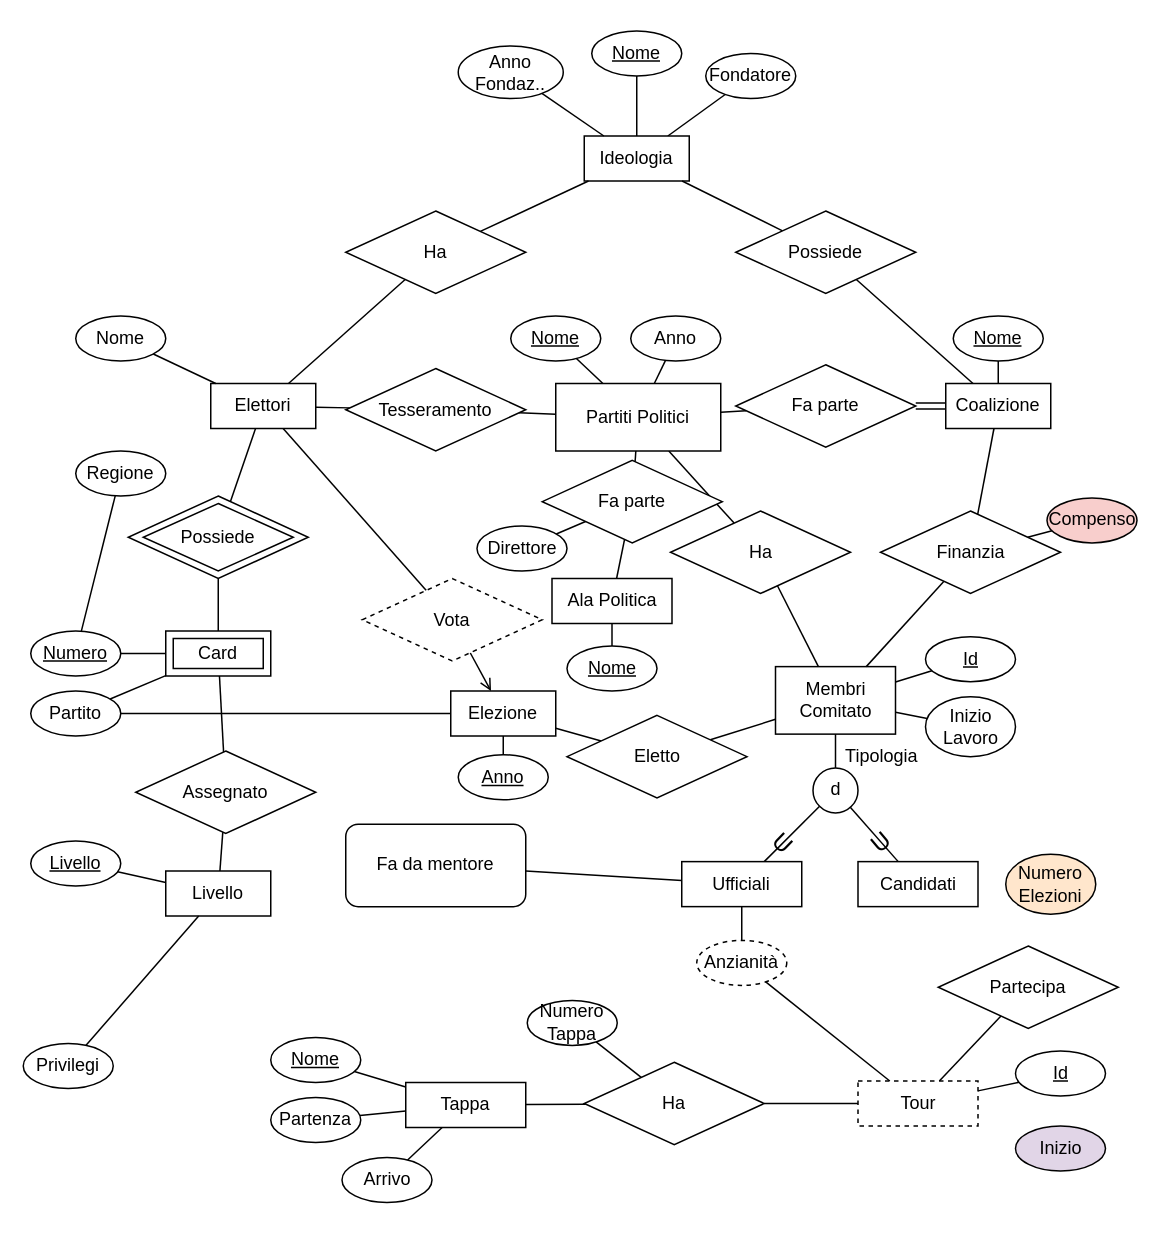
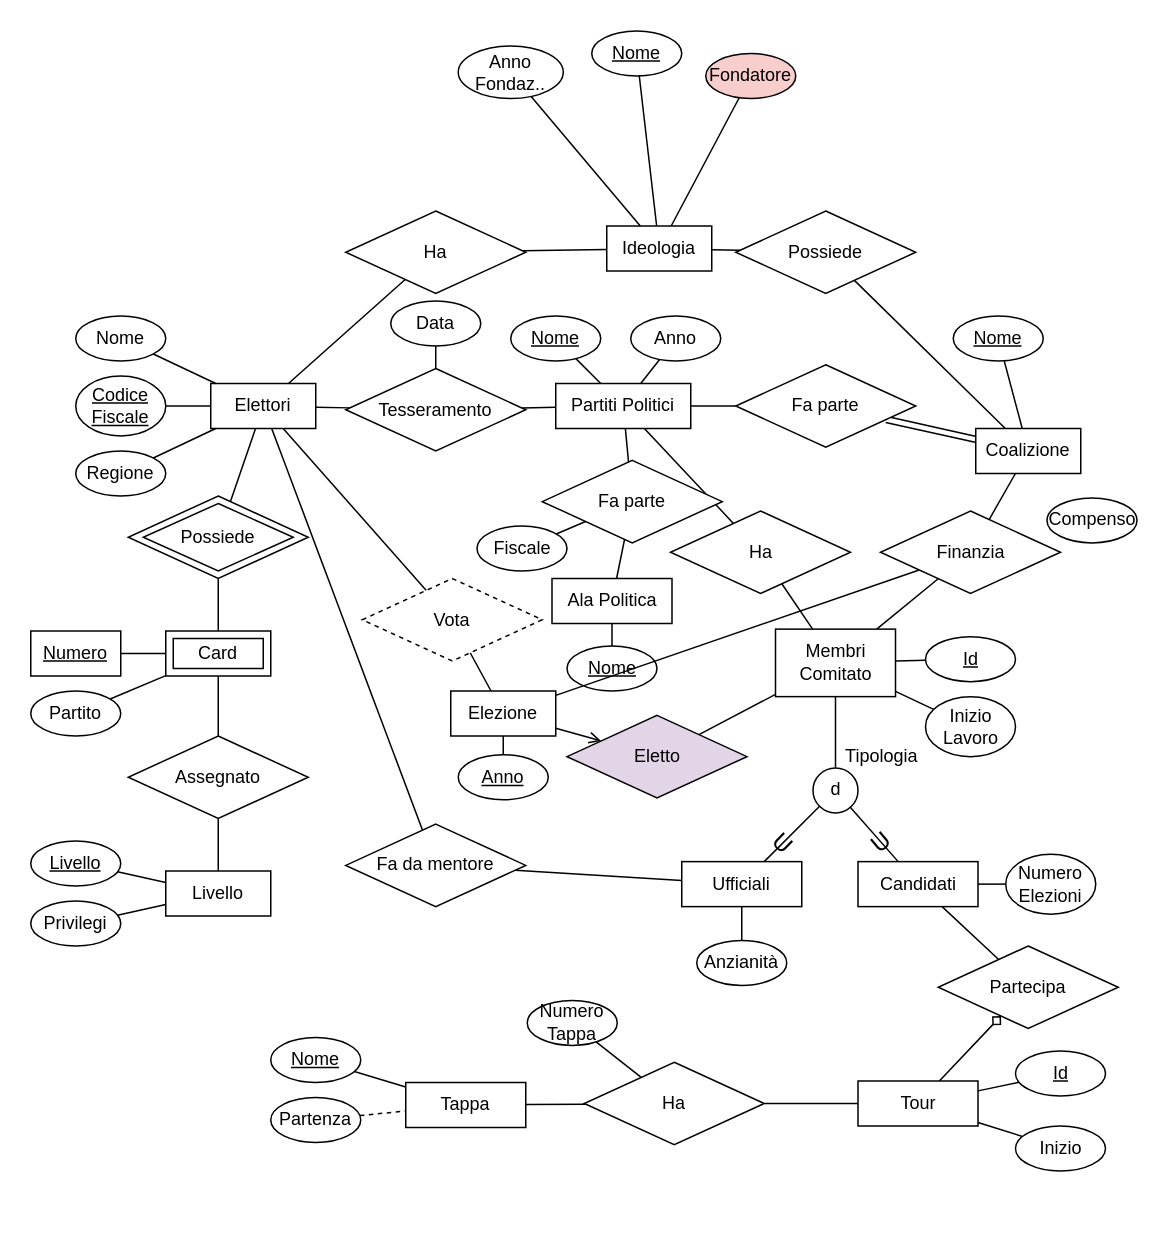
(751, 76) -> (751, 76)
(637, 158) -> (659, 248)
none -> (436, 323)
none -> (436, 357)
none -> (121, 406)
none -> (188, 406)
(998, 406) -> (1028, 451)
(638, 417) -> (623, 406)
(1092, 520) -> (1092, 520)
(1039, 534) -> none
(523, 548) -> (523, 548)
(98, 563) -> (184, 443)
none -> (347, 629)
(76, 653) -> (76, 653)
(488, 685) -> (488, 685)
(836, 700) -> (836, 663)
(338, 713) -> (737, 632)
(595, 739) -> (595, 739)
(657, 756) -> (657, 756)
(226, 792) -> (218, 777)
(436, 865) -> (436, 865)
none -> (991, 884)
(1051, 884) -> (1051, 884)
none -> (970, 932)
(742, 963) -> (742, 963)
(996, 1021) -> (992, 1025)
(828, 1031) -> (1000, 1129)
(68, 1066) -> (76, 923)
(918, 1103) -> (918, 1103)
(384, 1113) -> (384, 1113)
(424, 1144) -> none
(1061, 1148) -> (1061, 1148)
(387, 1180) -> none
